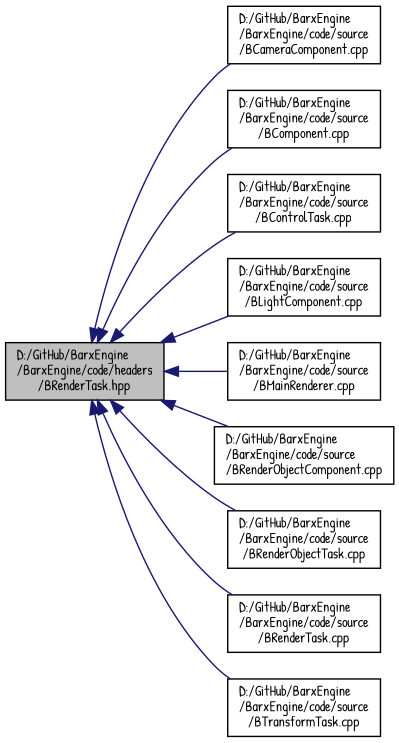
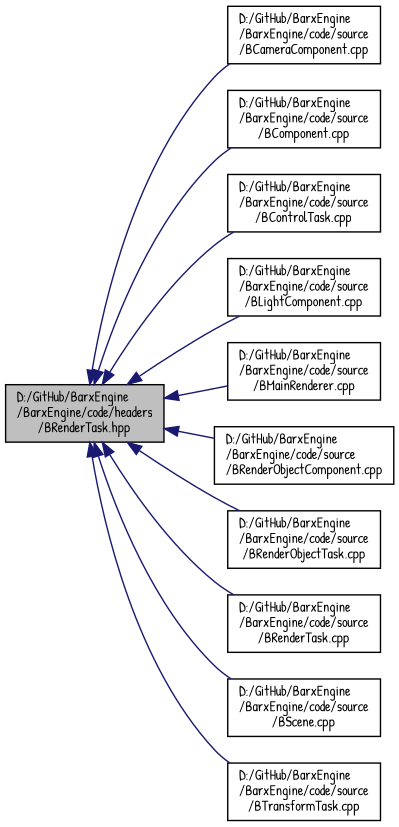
none -> (304, 708)
